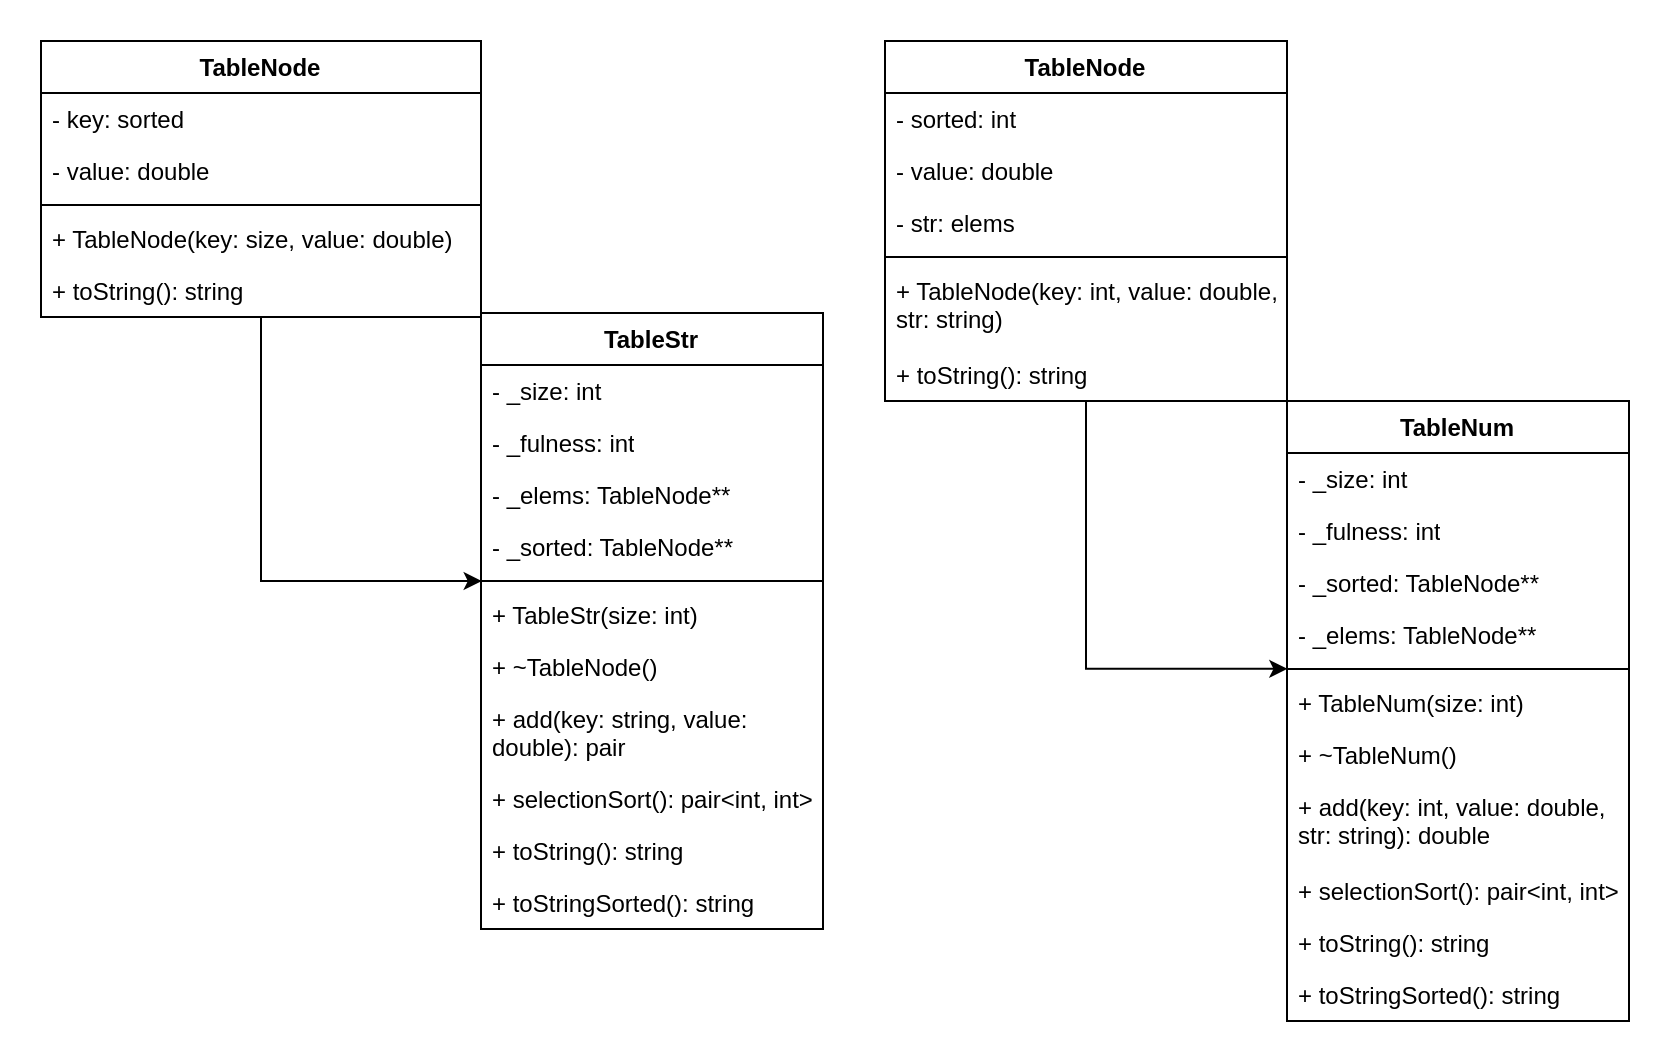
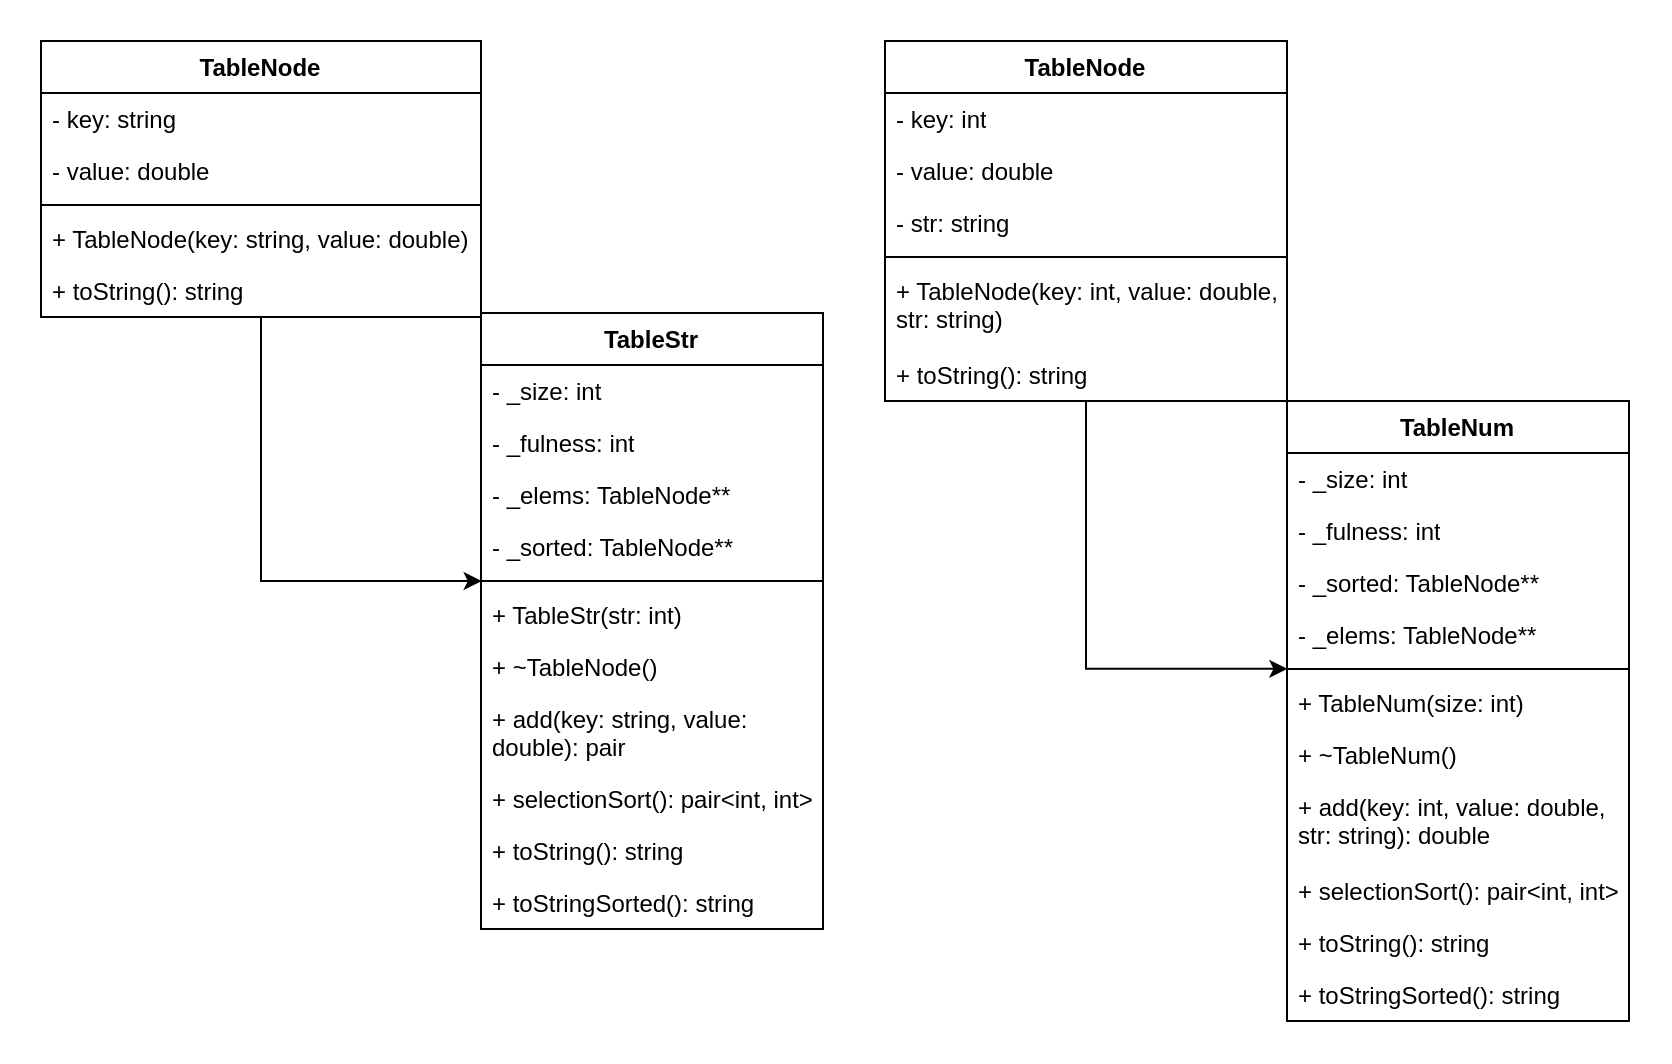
(131, 121) -> (128, 121)
(972, 121) -> (952, 121)
(965, 225) -> (972, 225)
(263, 256) -> (263, 256)
(615, 617) -> (612, 617)
